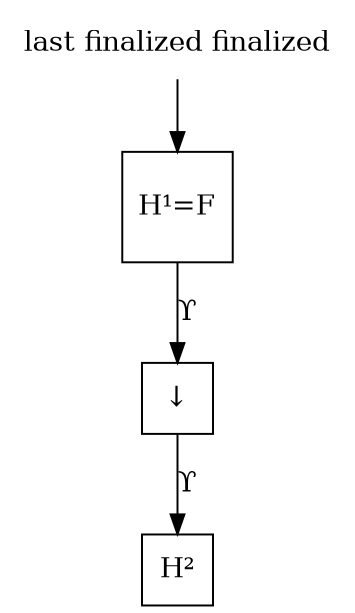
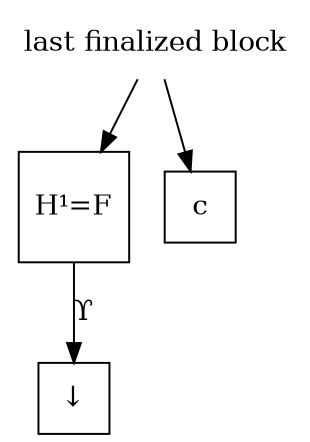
(178, 43) -> (155, 43)
none -> (200, 207)
(178, 570) -> none
